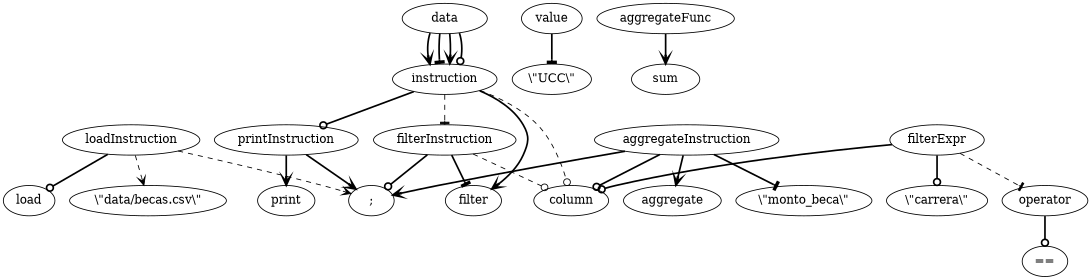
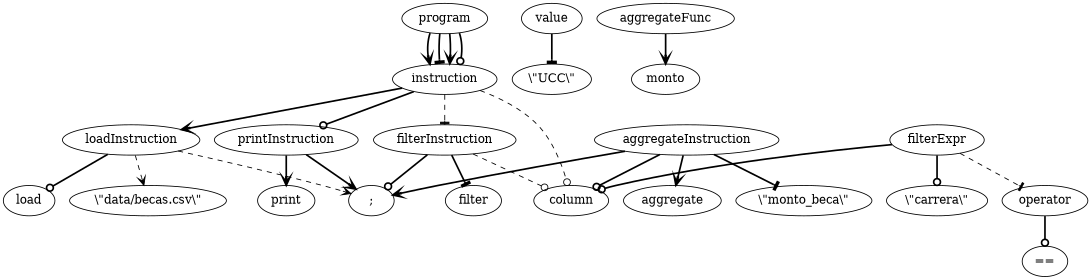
(445, 19) -> (445, 19)
(666, 79) -> (666, 79)
(526, 131) -> (296, 108)
